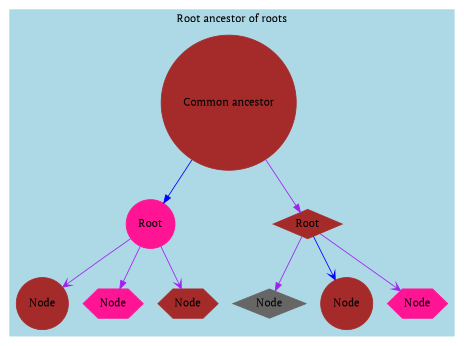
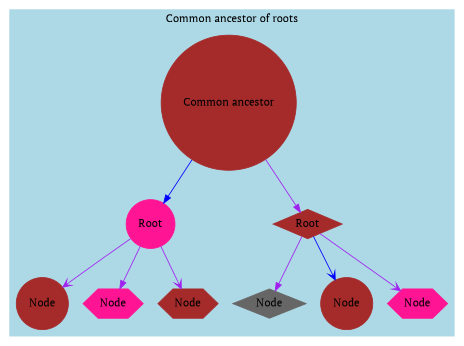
(232, 19) -> (232, 19)
